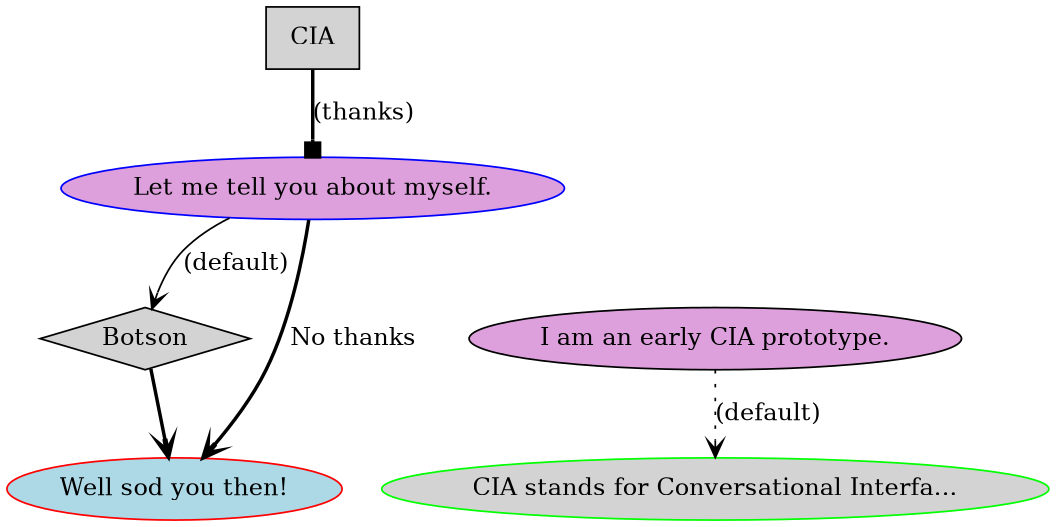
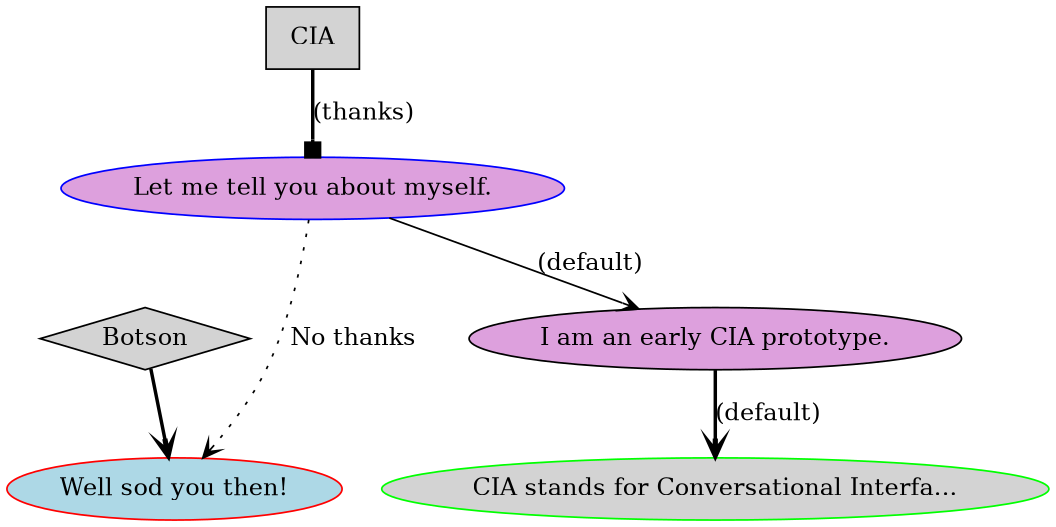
(186, 248) -> (506, 261)
(279, 340) -> (279, 340)
(715, 405) -> (715, 405)
